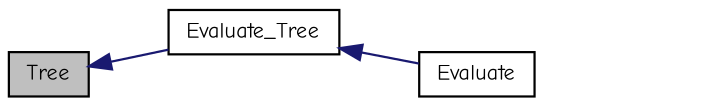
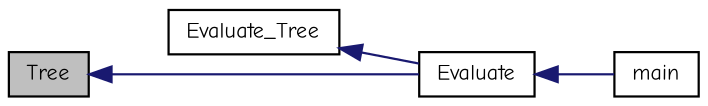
(140, 56) -> (265, 74)
none -> (657, 74)
